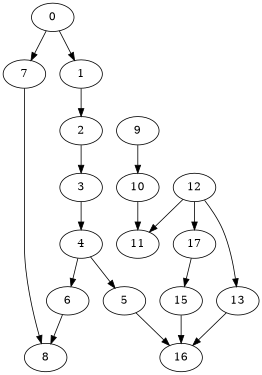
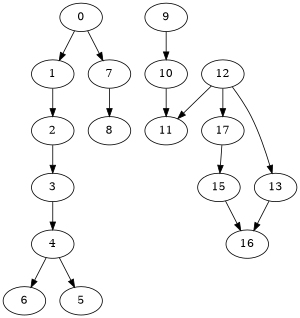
(58, 325) -> none
(150, 326) -> none
